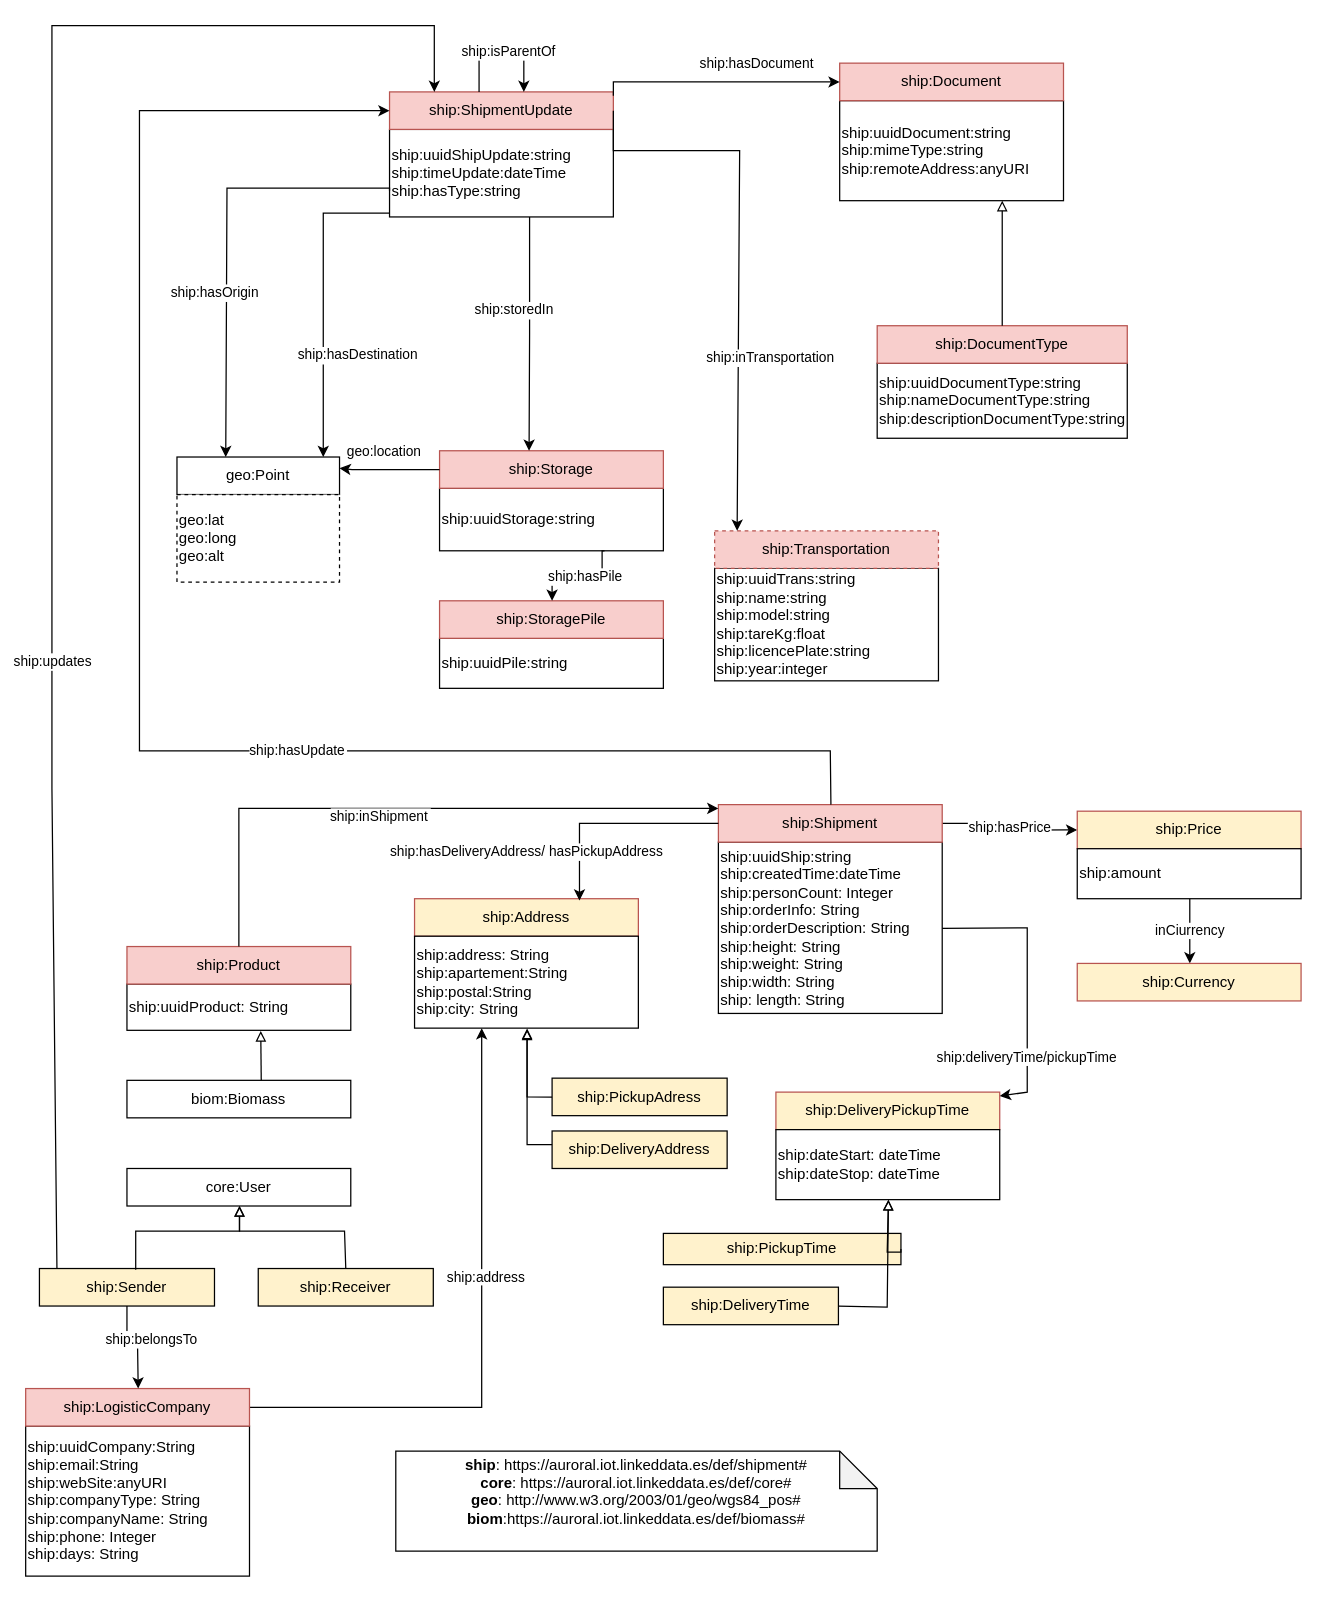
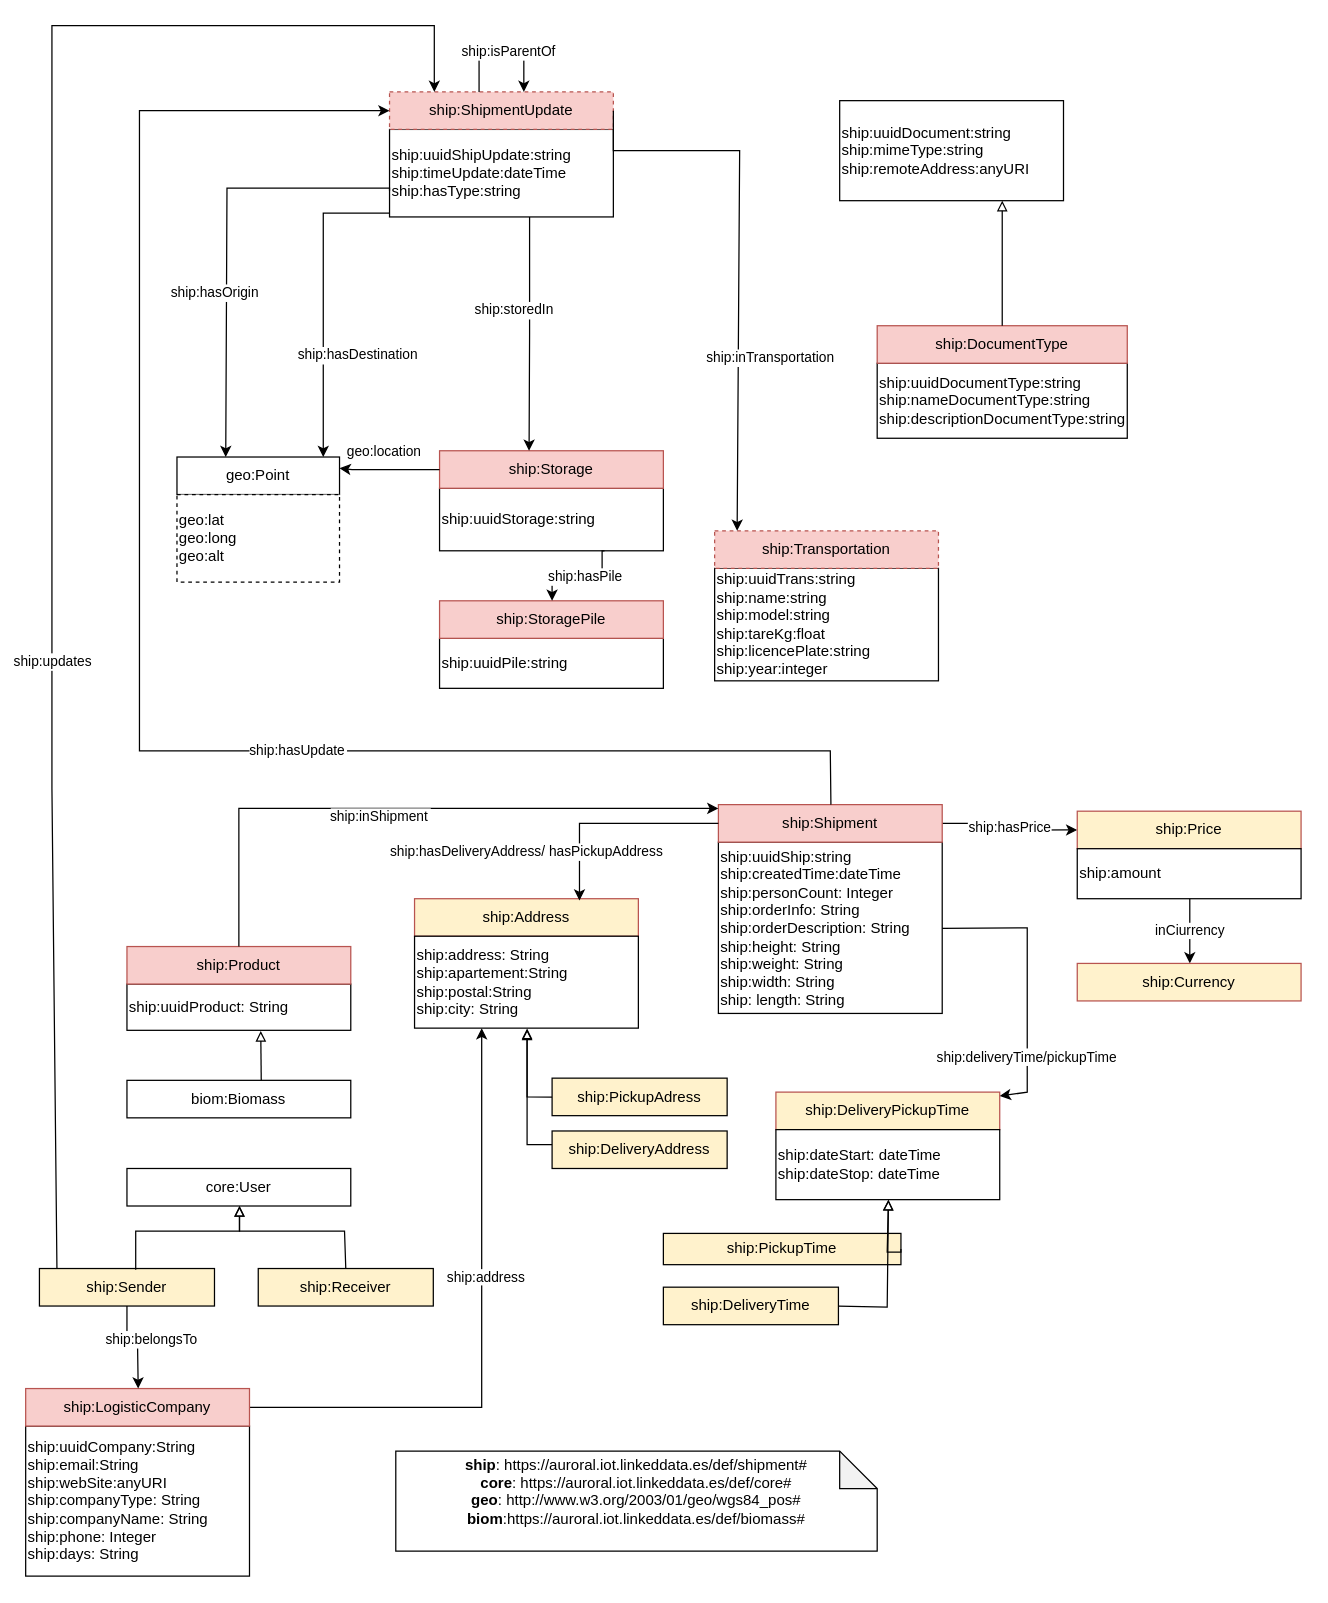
(715, 82) -> none
(951, 82) -> none
(501, 111) -> (501, 111)
